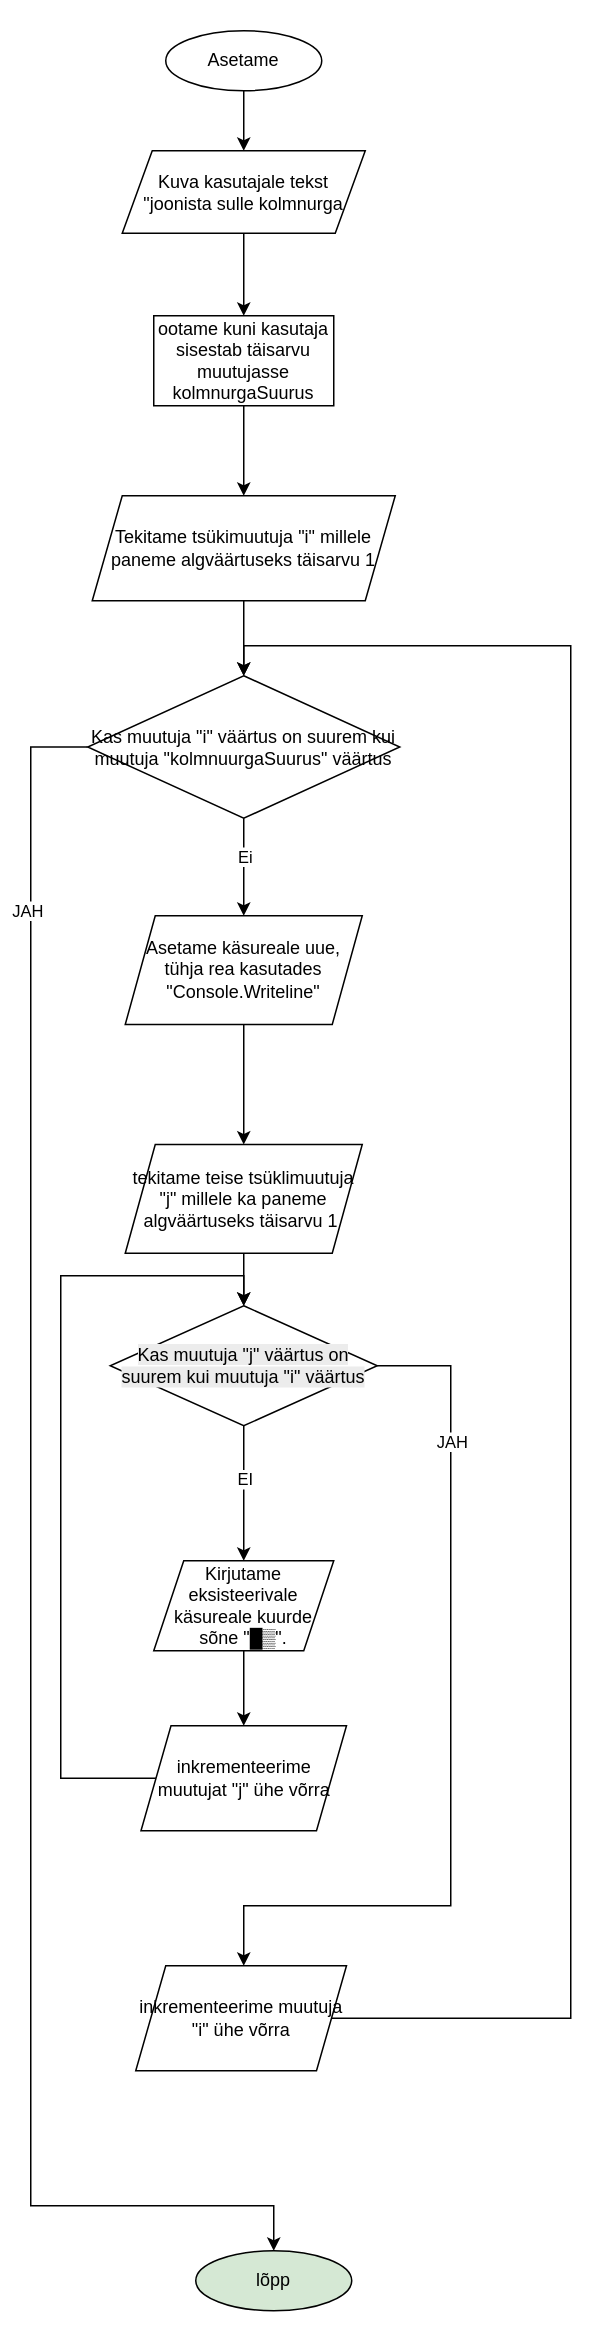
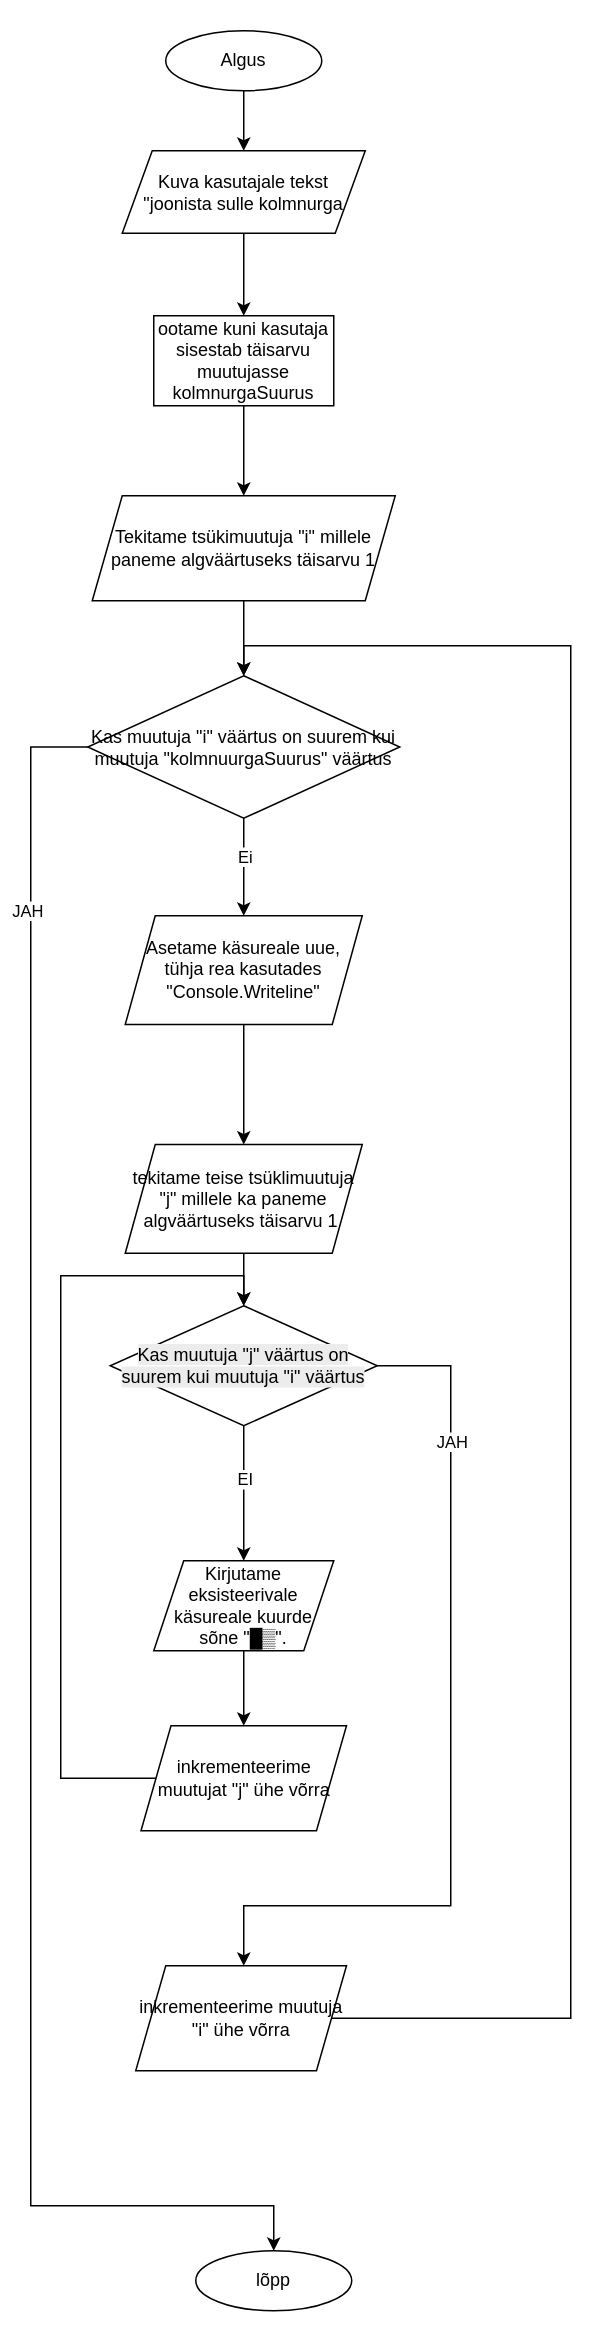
(244, 61) -> (244, 61)
(274, 2281) -> (274, 2281)
